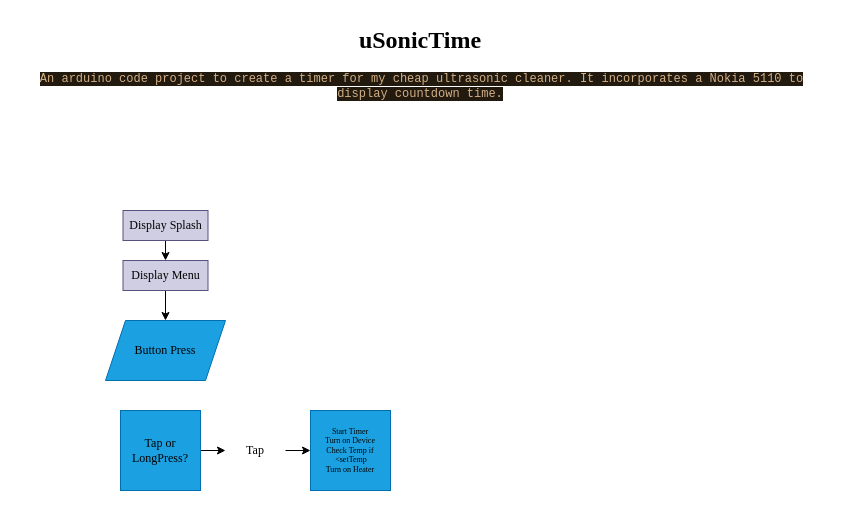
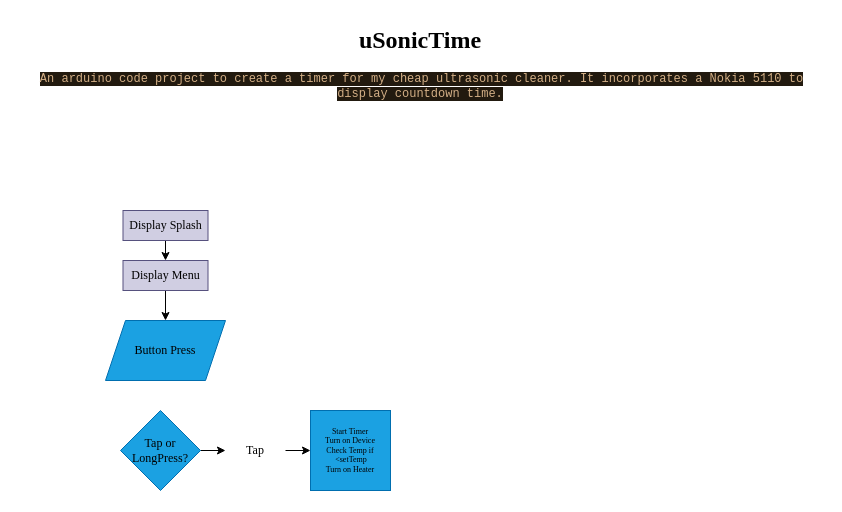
(161, 451) -> (161, 451)
